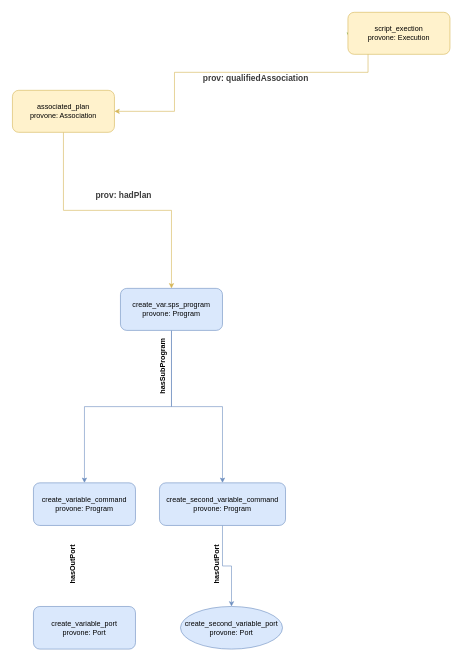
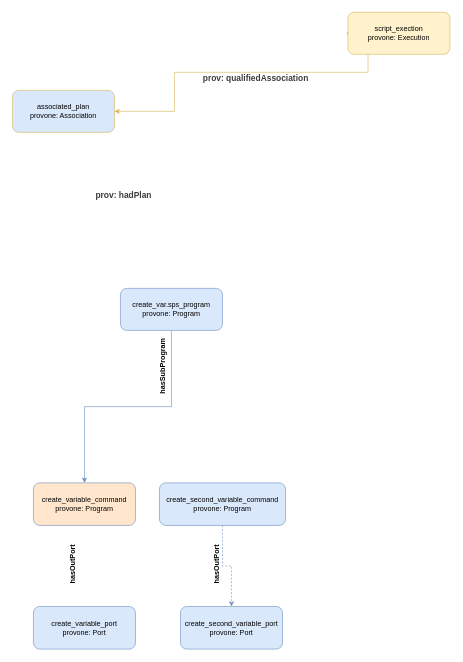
(63, 111) -> (63, 111)
(115, 210) -> none
(222, 418) -> none
(84, 504) -> (84, 504)
(224, 566) -> (224, 566)
(231, 628) -> (231, 628)
